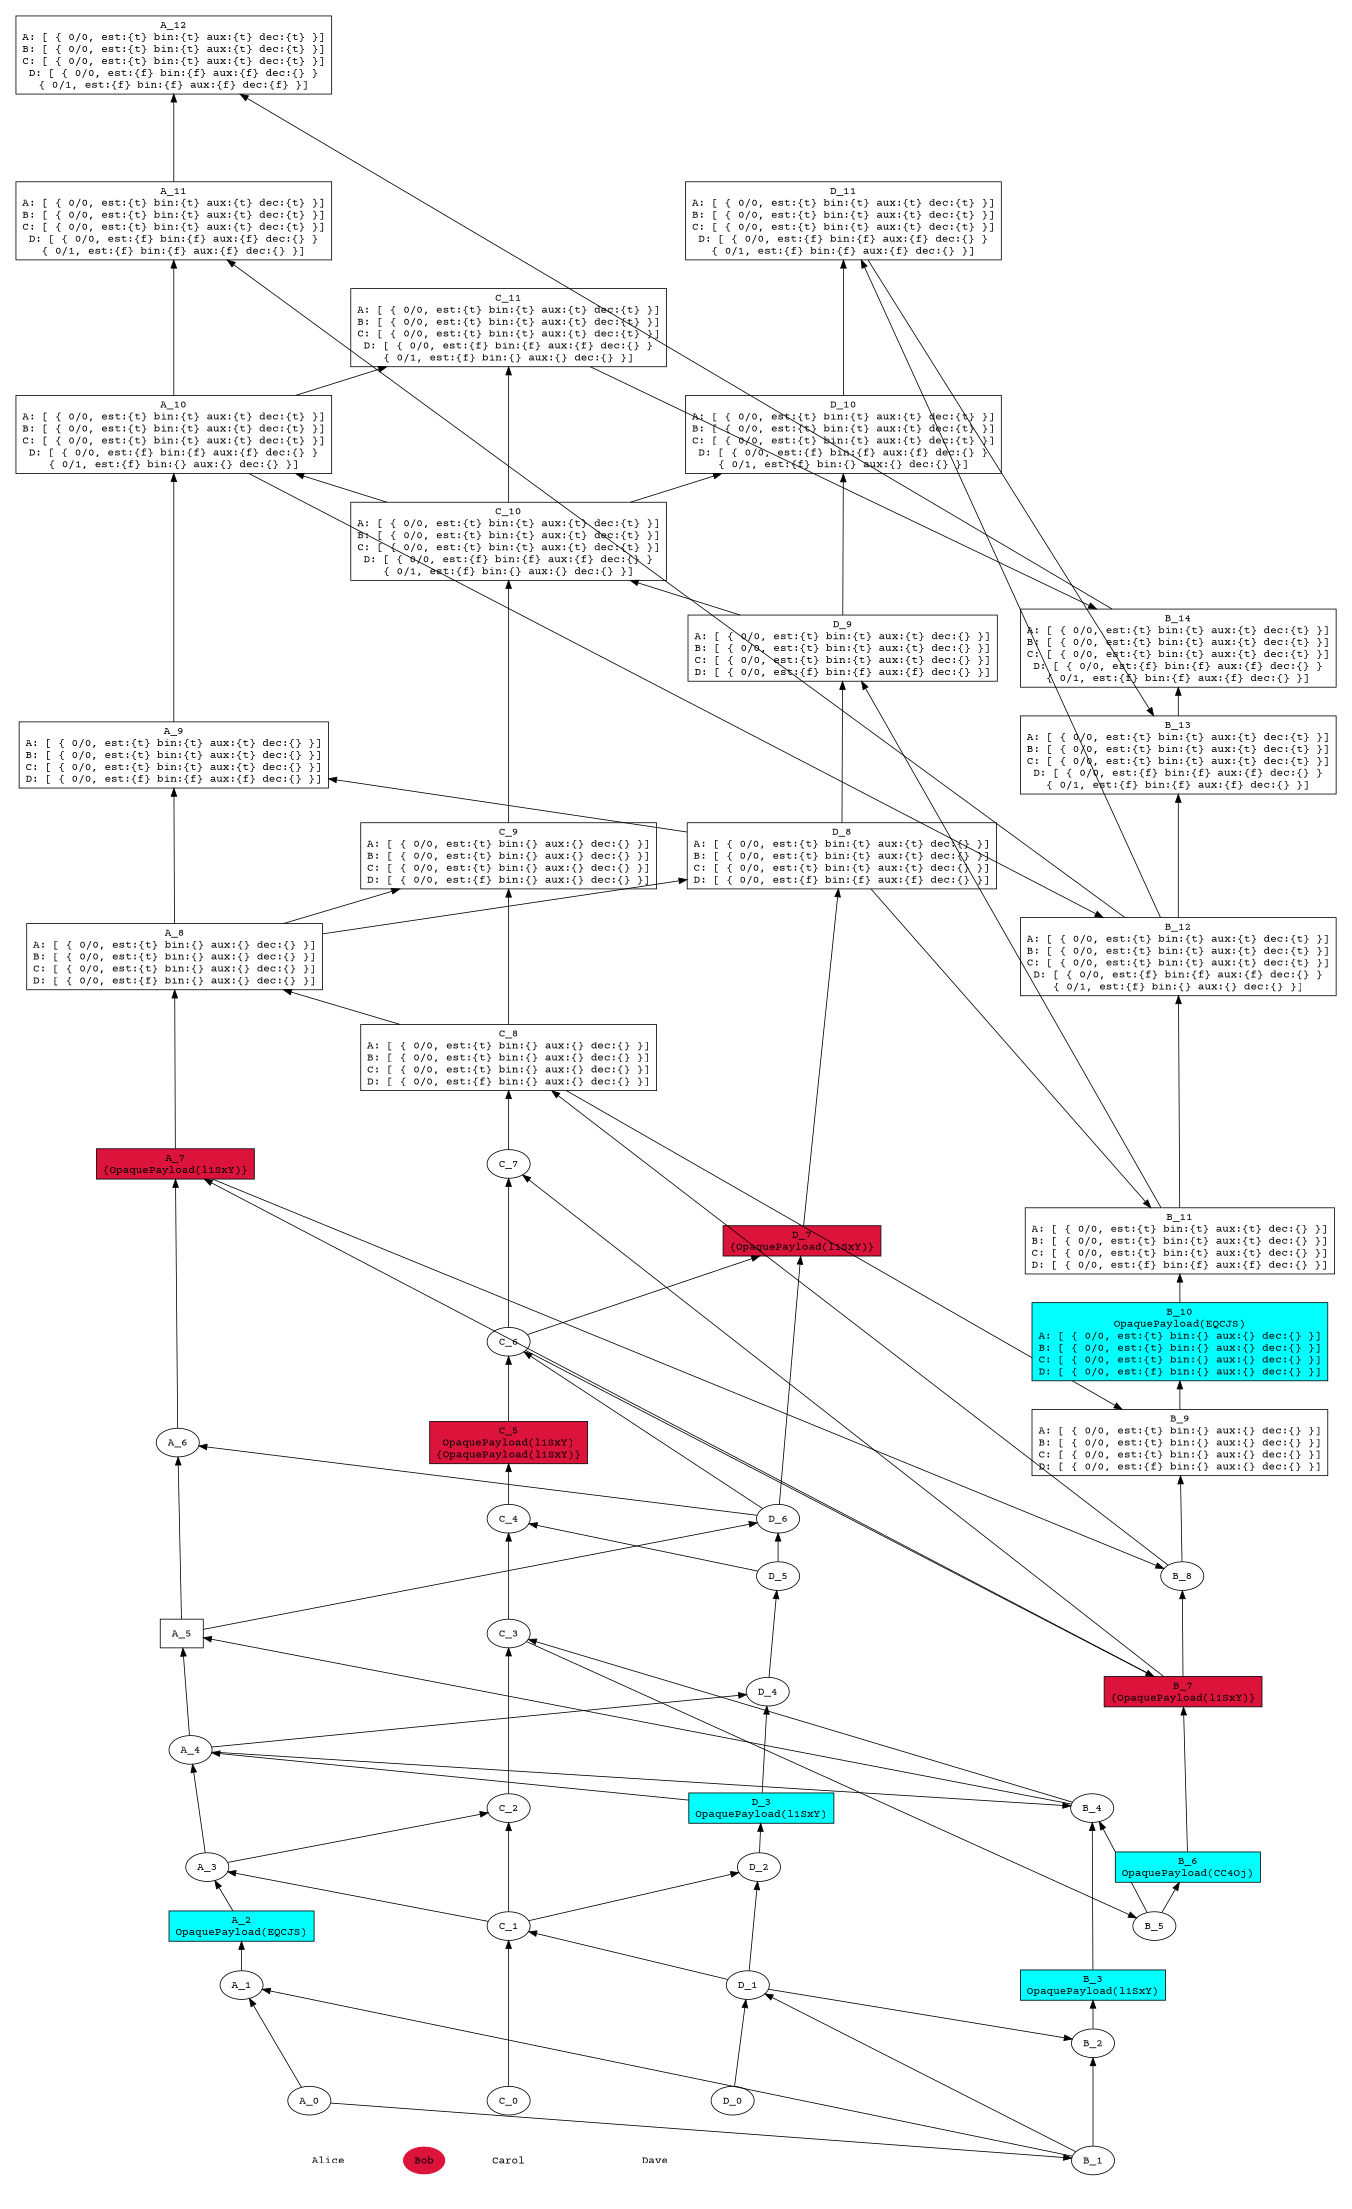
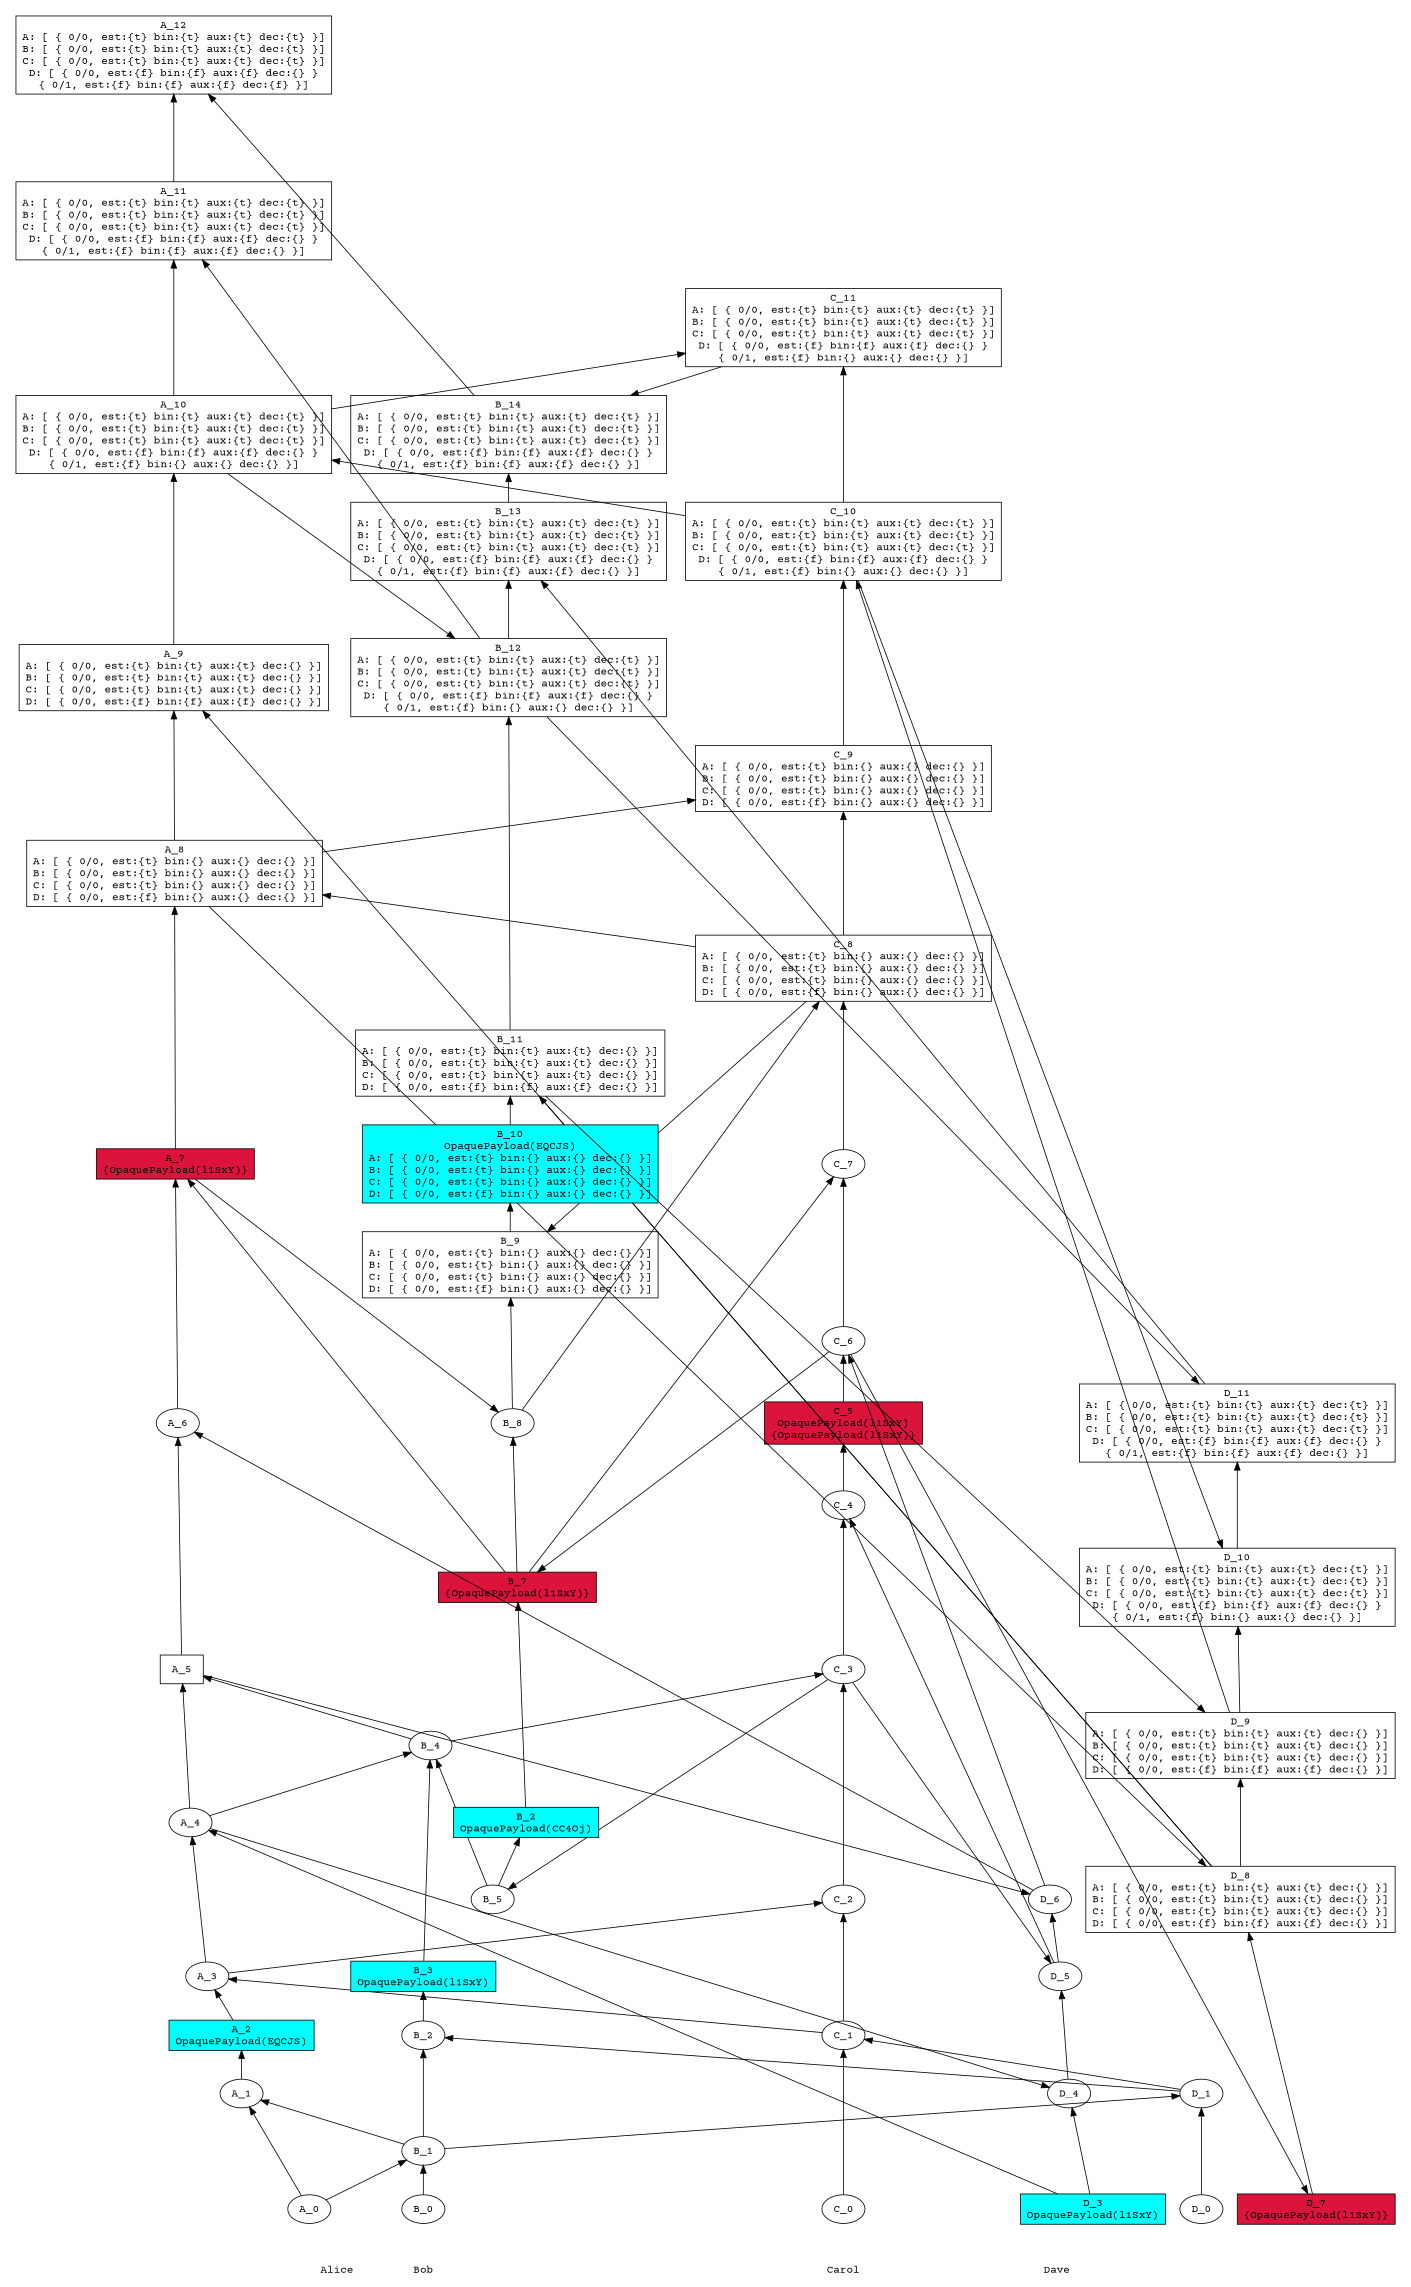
(789, 1390) -> none
none -> (949, 1819)
(759, 1867) -> none
(1188, 1867) -> (526, 1822)
(424, 2160) -> (423, 2270)
none -> (423, 2209)
